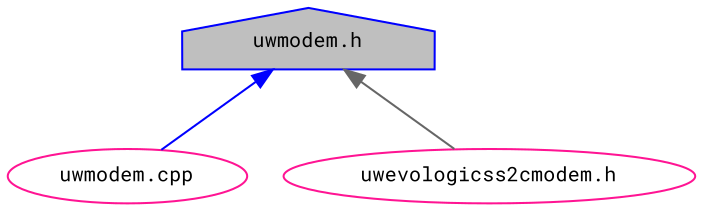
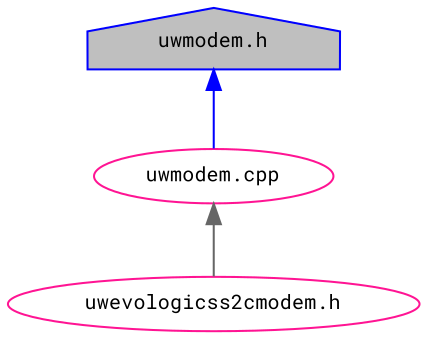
(408, 115) -> (214, 251)
